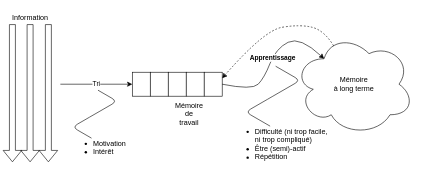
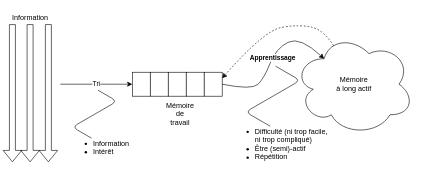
(354, 84) -> (354, 84)
(189, 114) -> (180, 114)
(88, 141) -> (91, 141)
